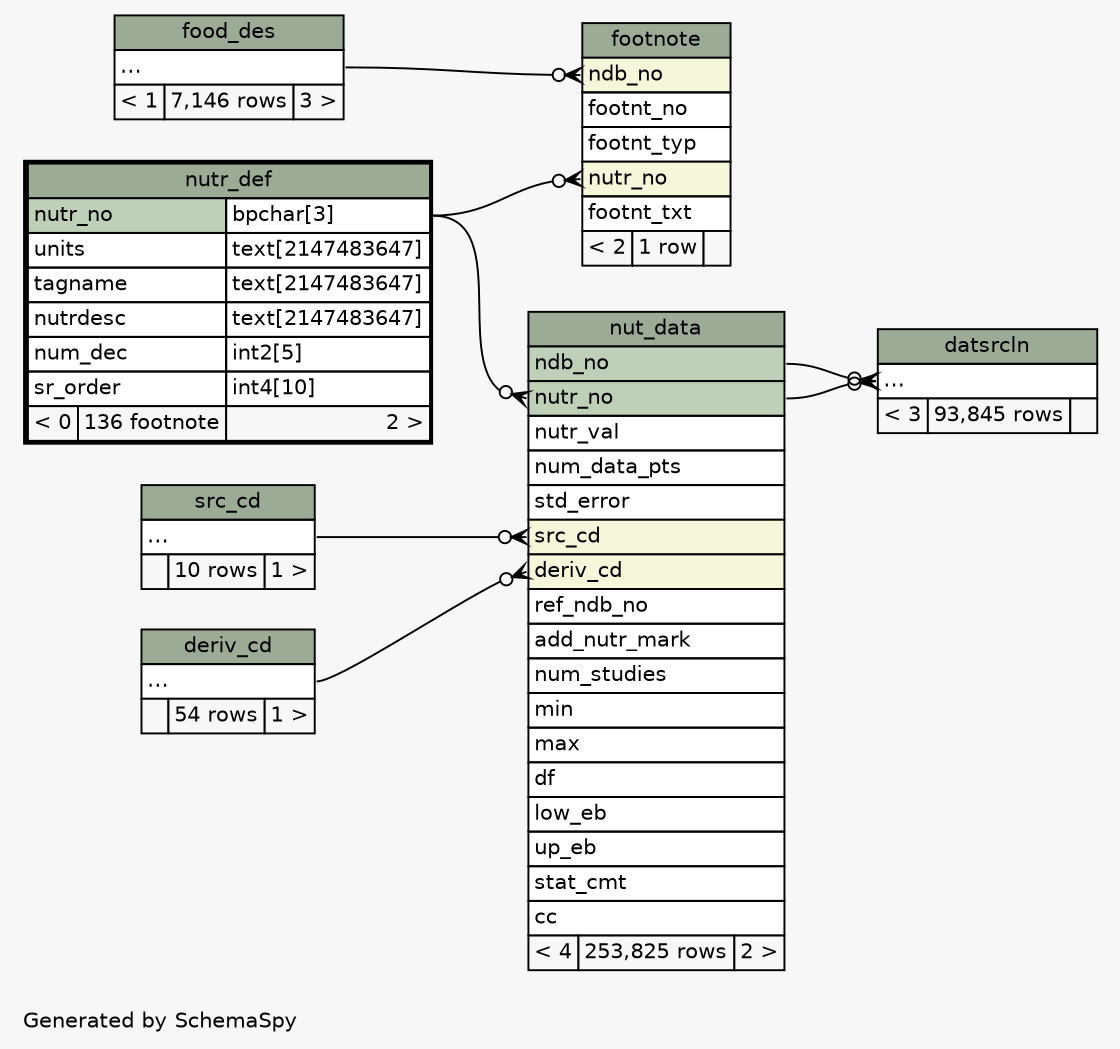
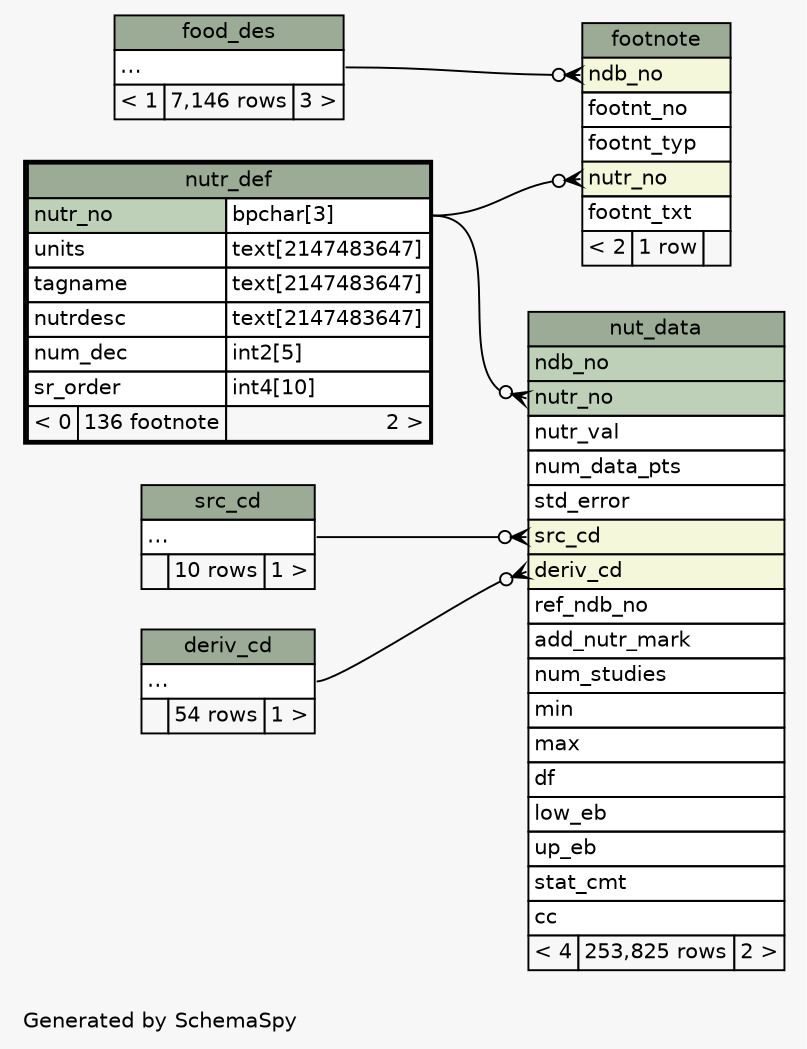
(988, 381) -> none
